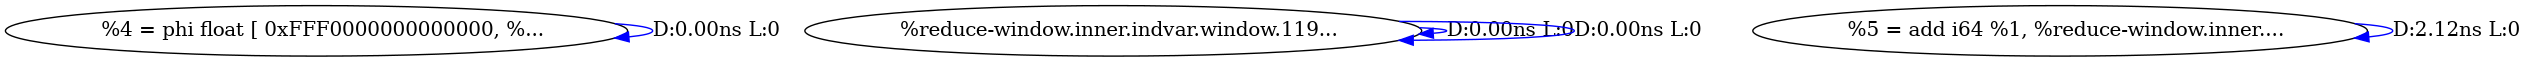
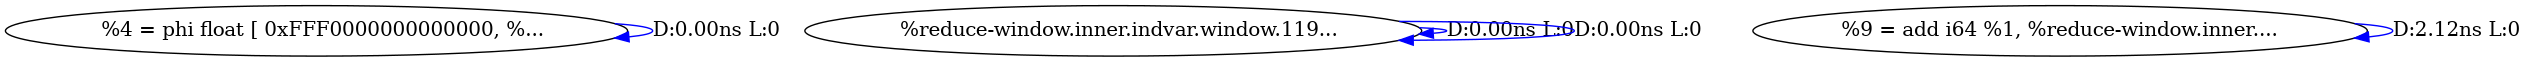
(2060, 31) -> (2060, 31)
